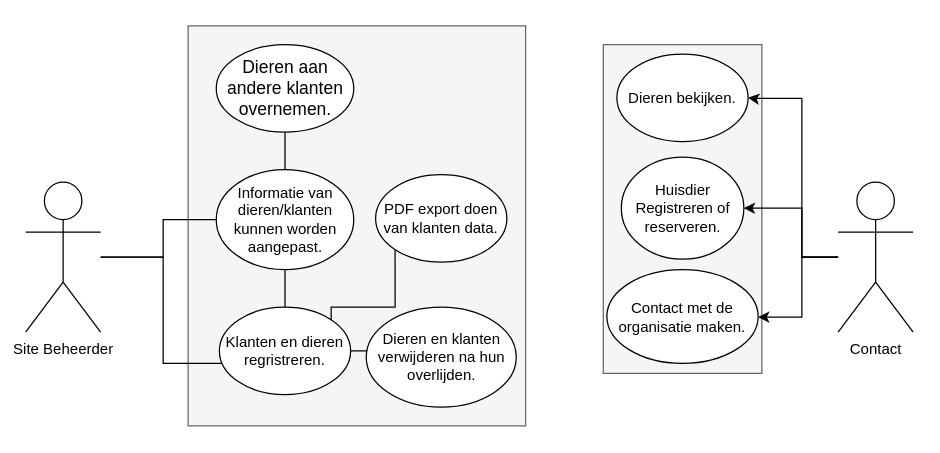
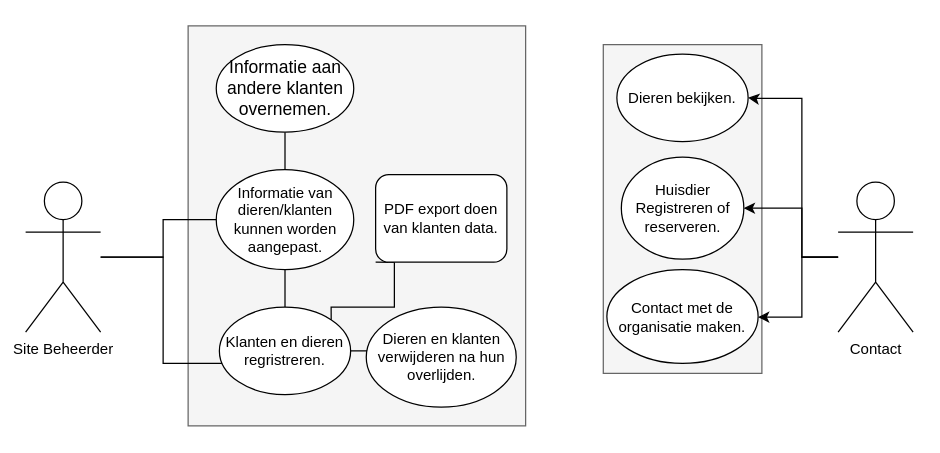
(286, 88) -> (286, 88)
(441, 218) -> (441, 218)
